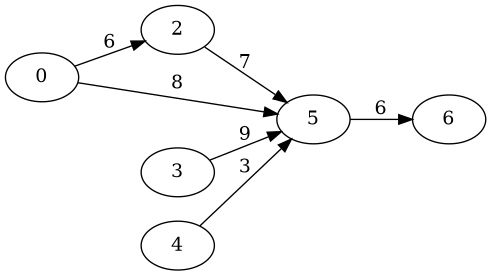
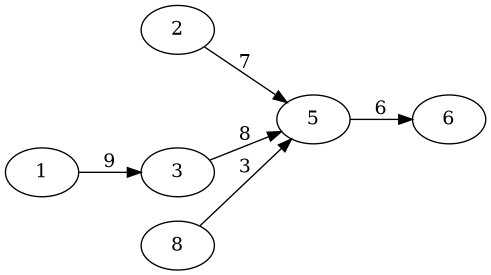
(42, 77) -> none
(246, 135) -> (246, 135)
none -> (42, 172)
(178, 246) -> (178, 246)
